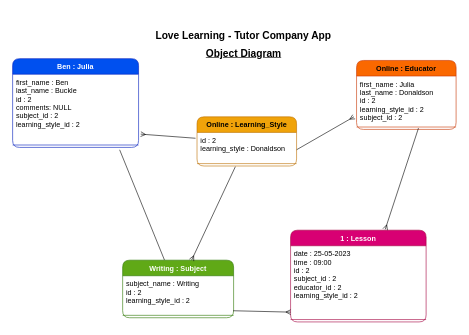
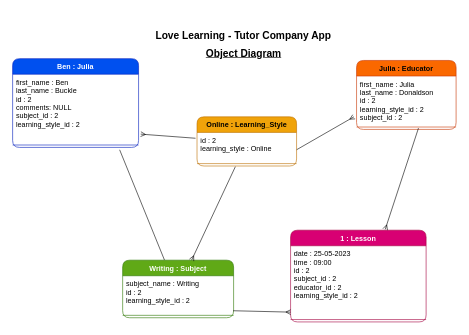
(406, 68) -> (406, 68)
(209, 140) -> (209, 140)
